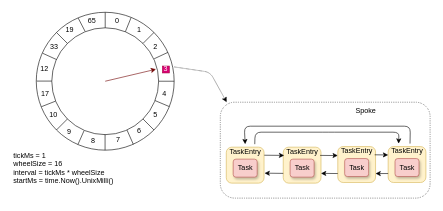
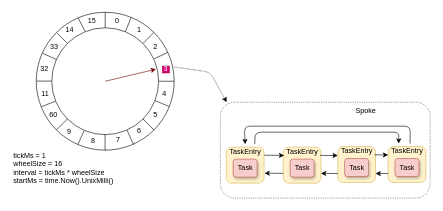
(92, 21) -> (92, 21)
(70, 30) -> (70, 30)
(45, 69) -> (45, 69)
(45, 94) -> (45, 94)
(54, 115) -> (54, 115)
